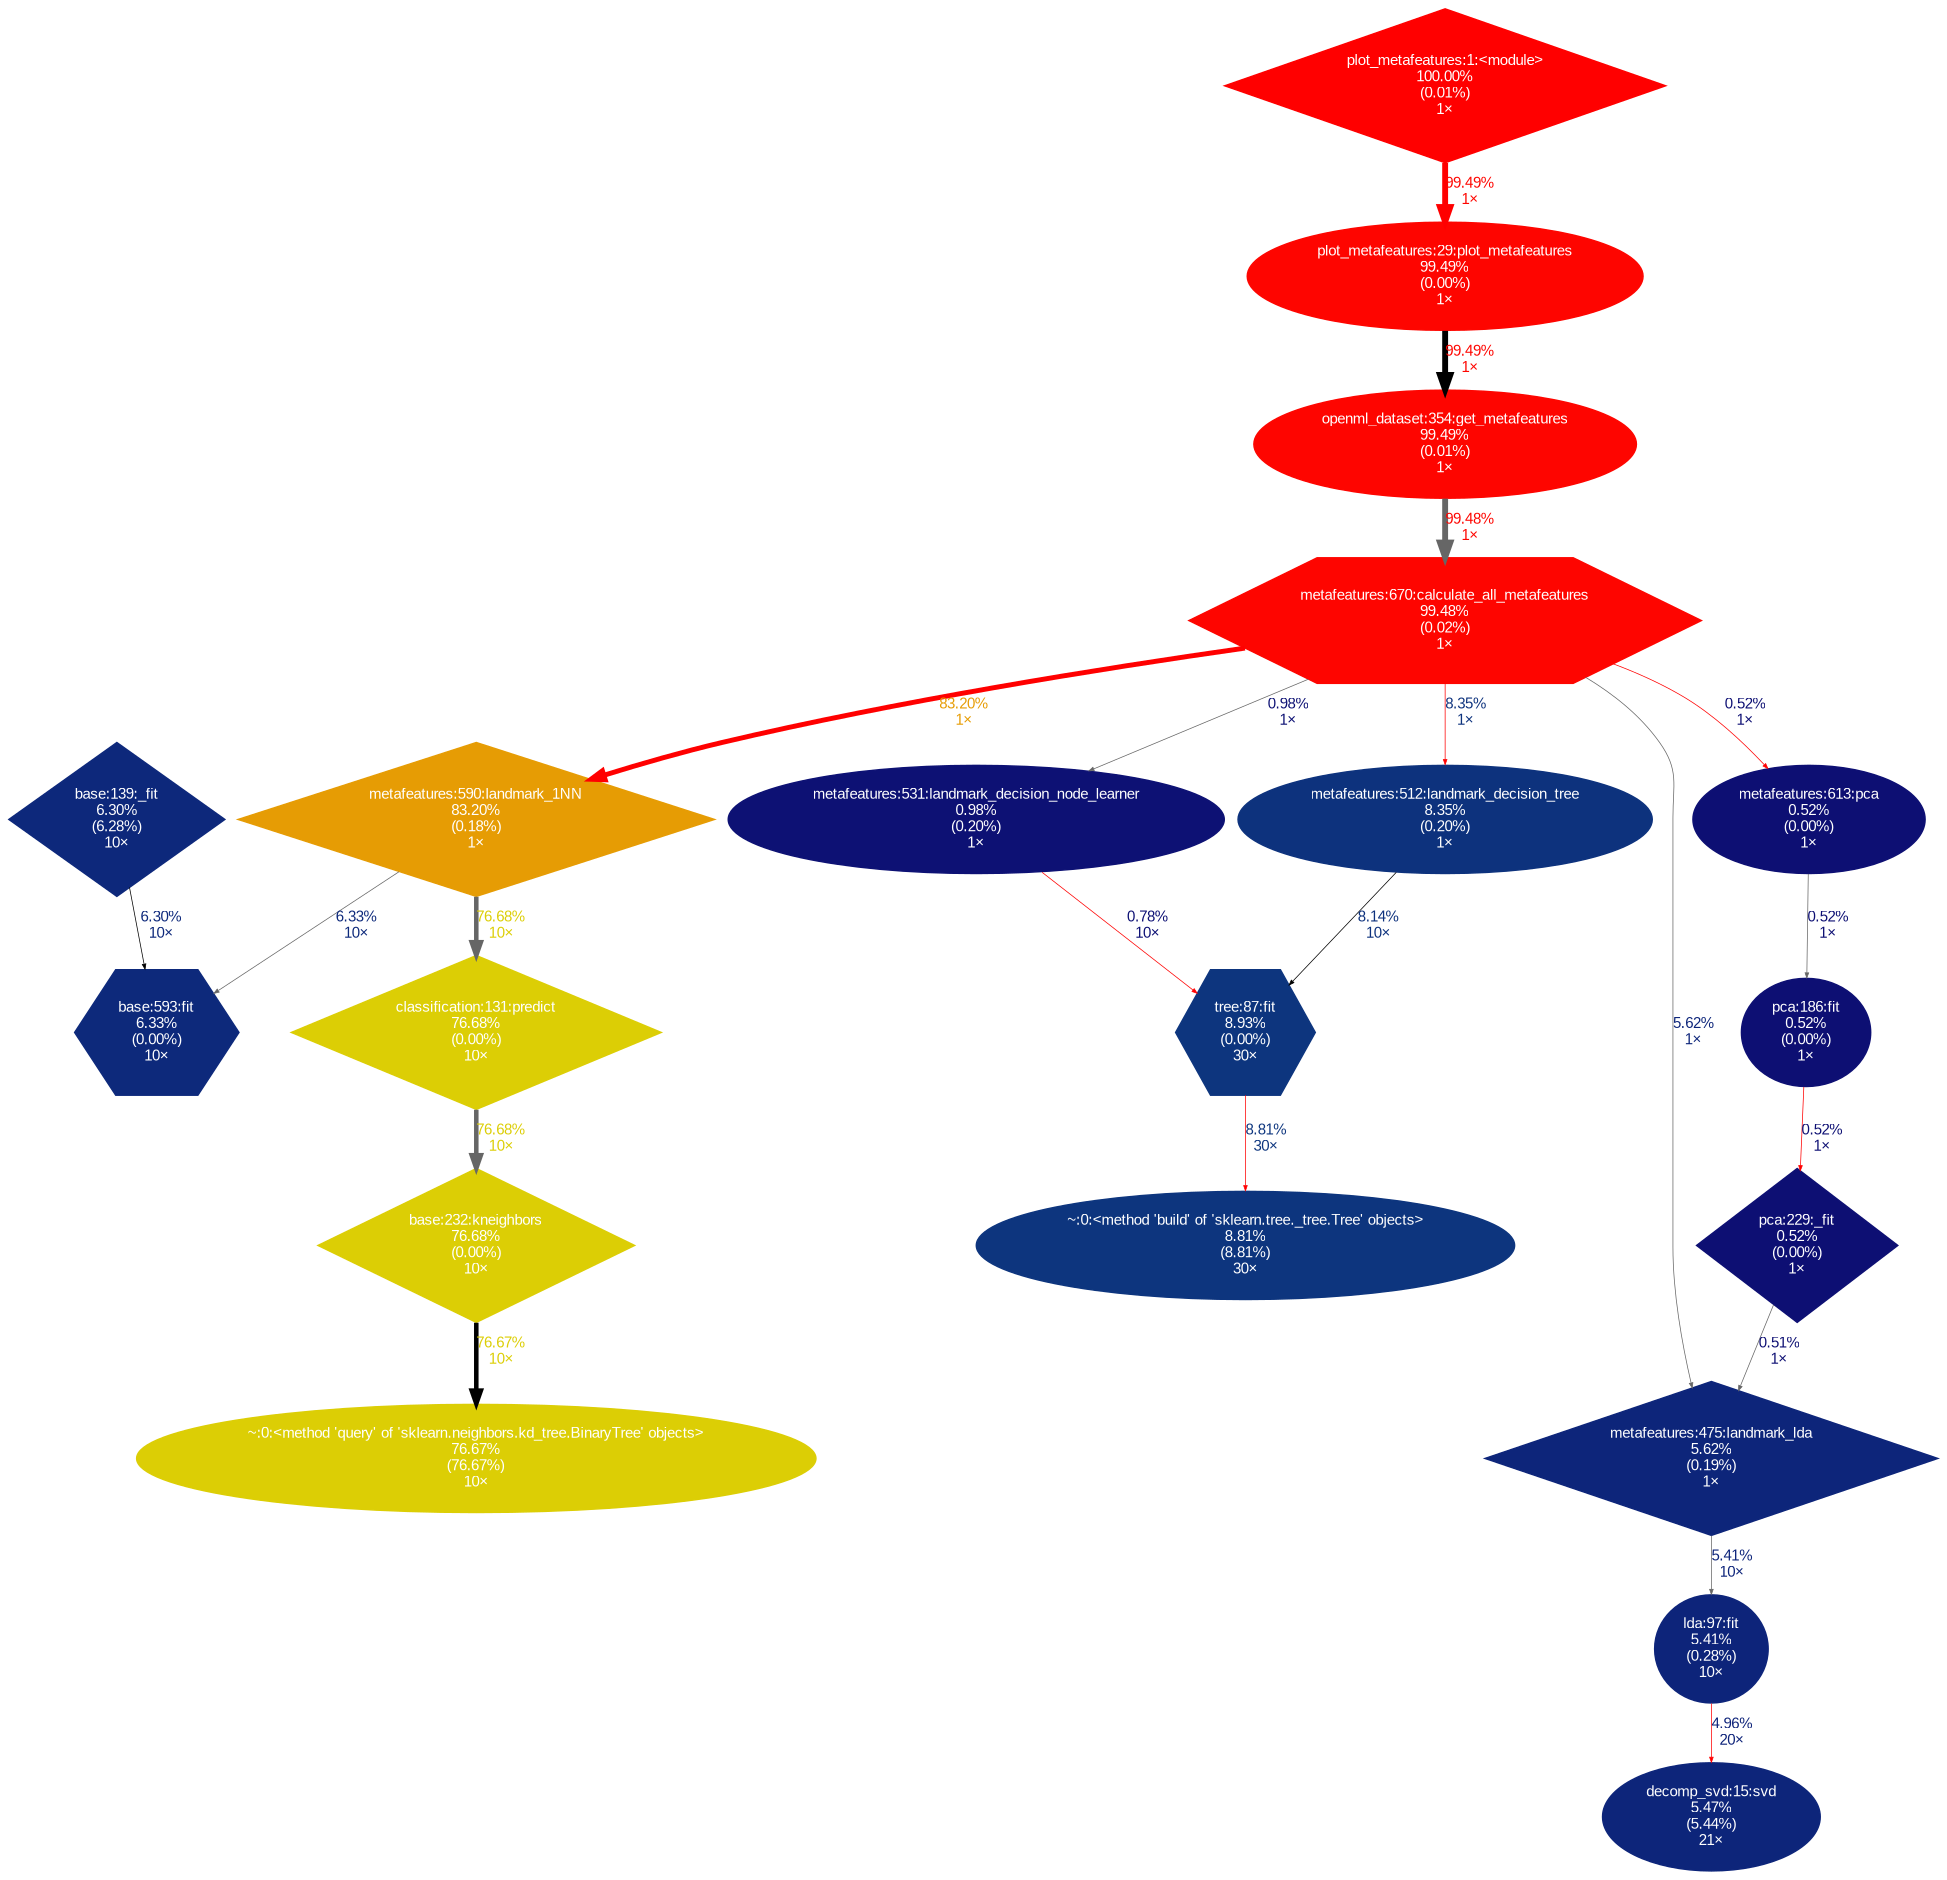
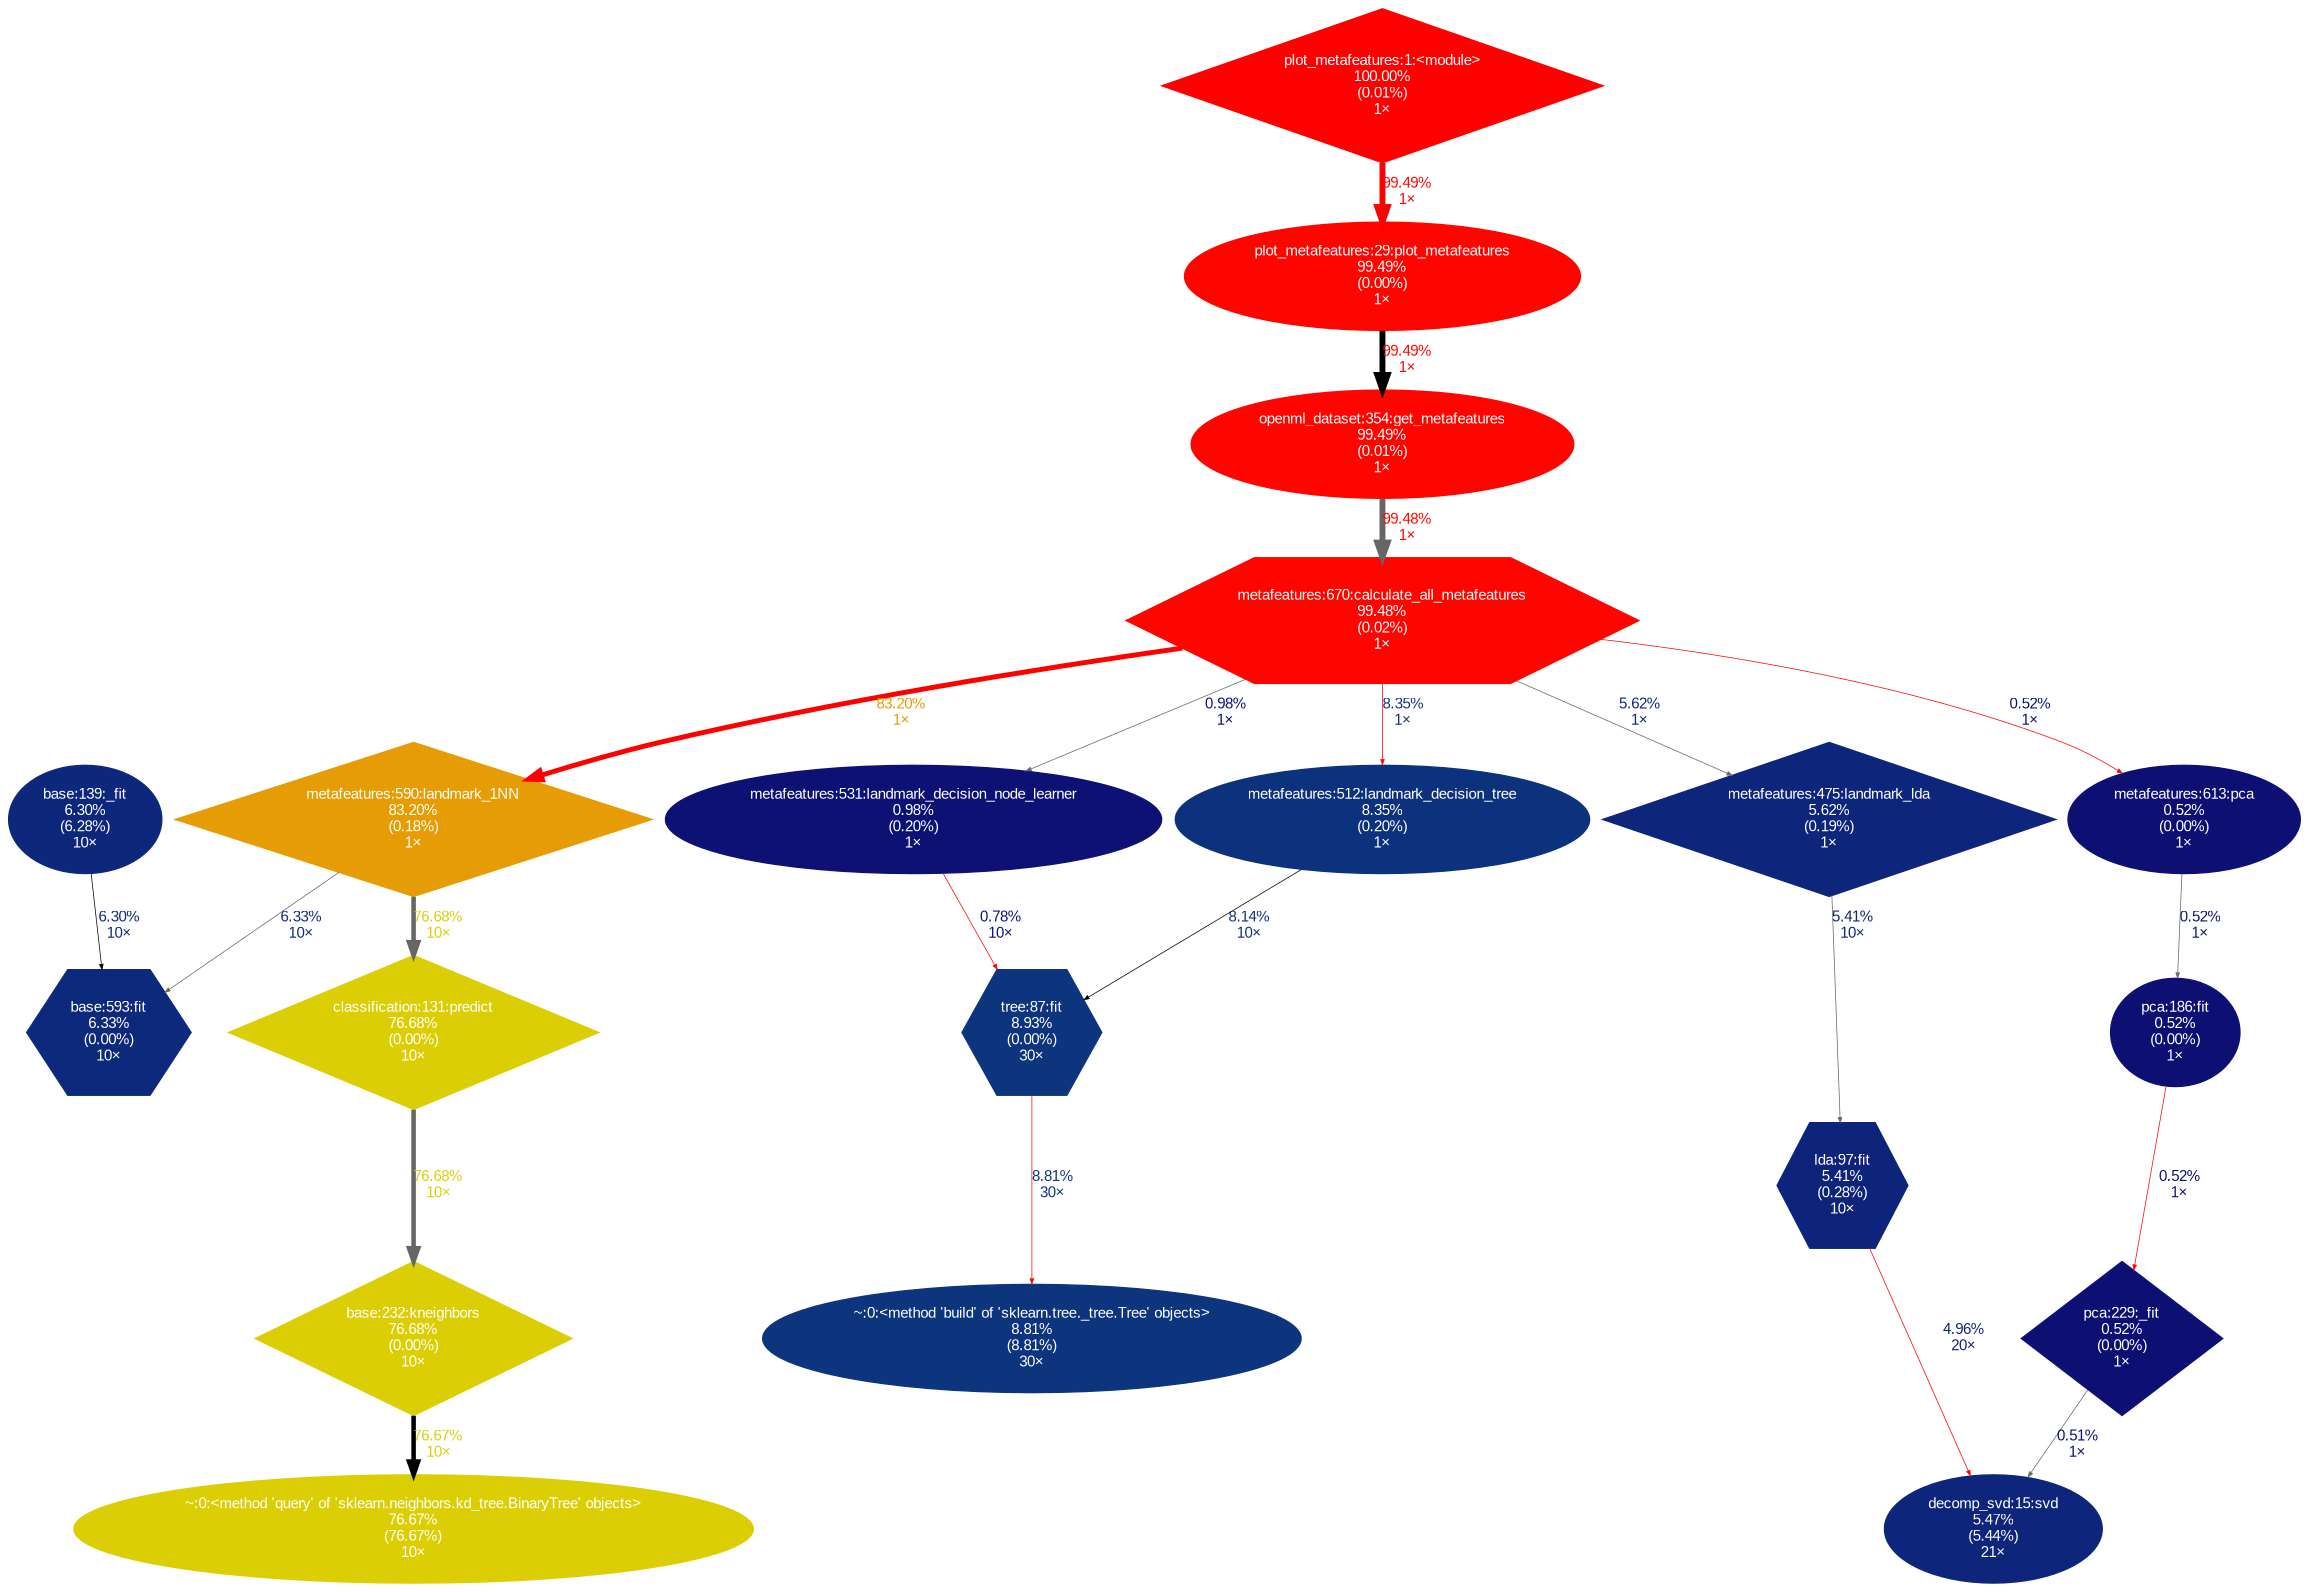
(117, 819) -> (85, 819)
(1757, 1345) -> (2060, 1431)
(1711, 1649) -> (1842, 1185)
